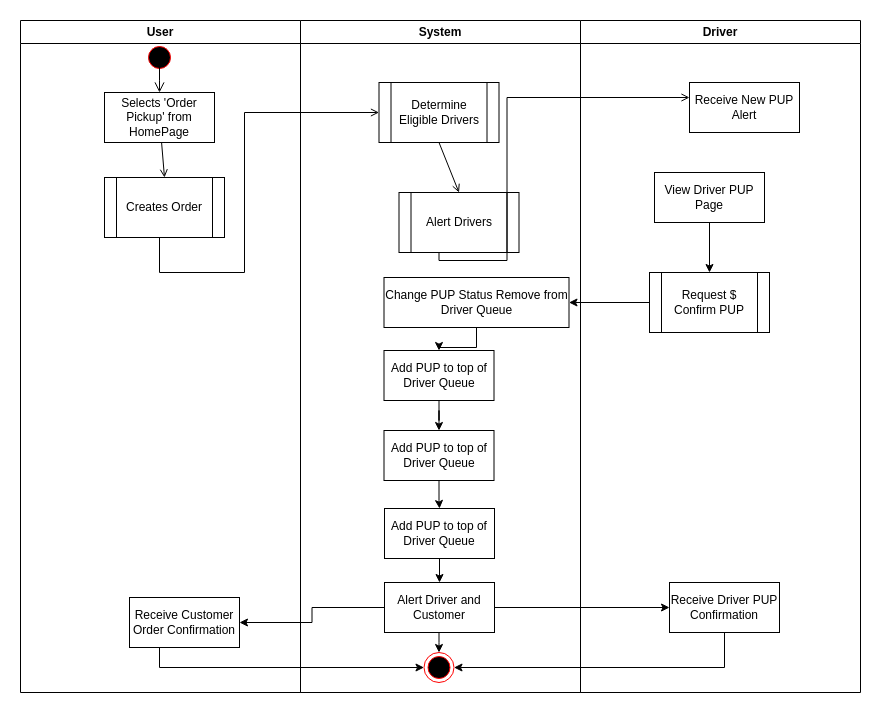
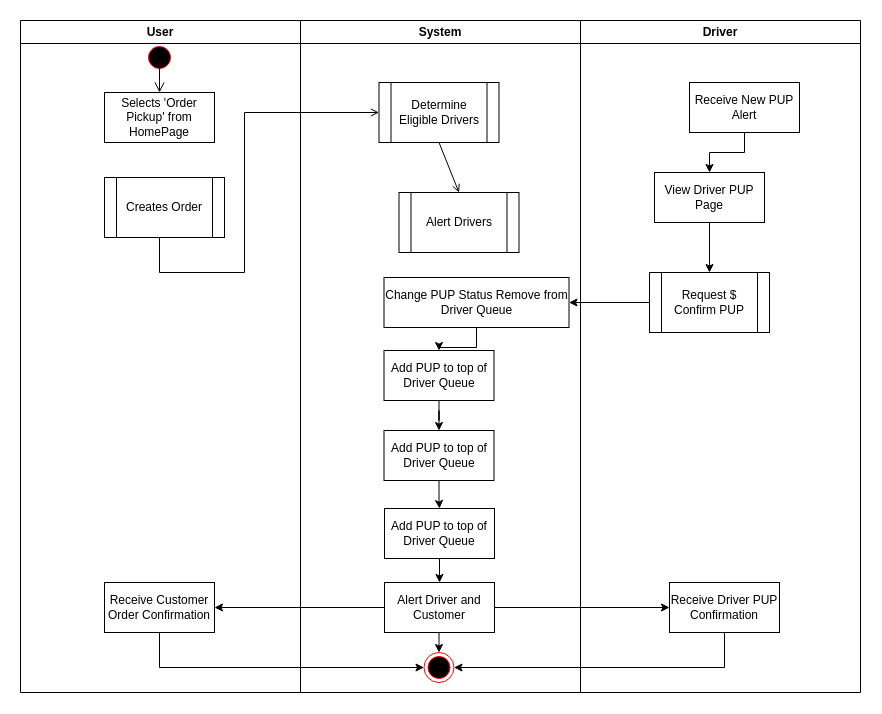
(550, 98) -> none
none -> (731, 153)
(163, 159) -> none
(185, 623) -> (160, 608)
